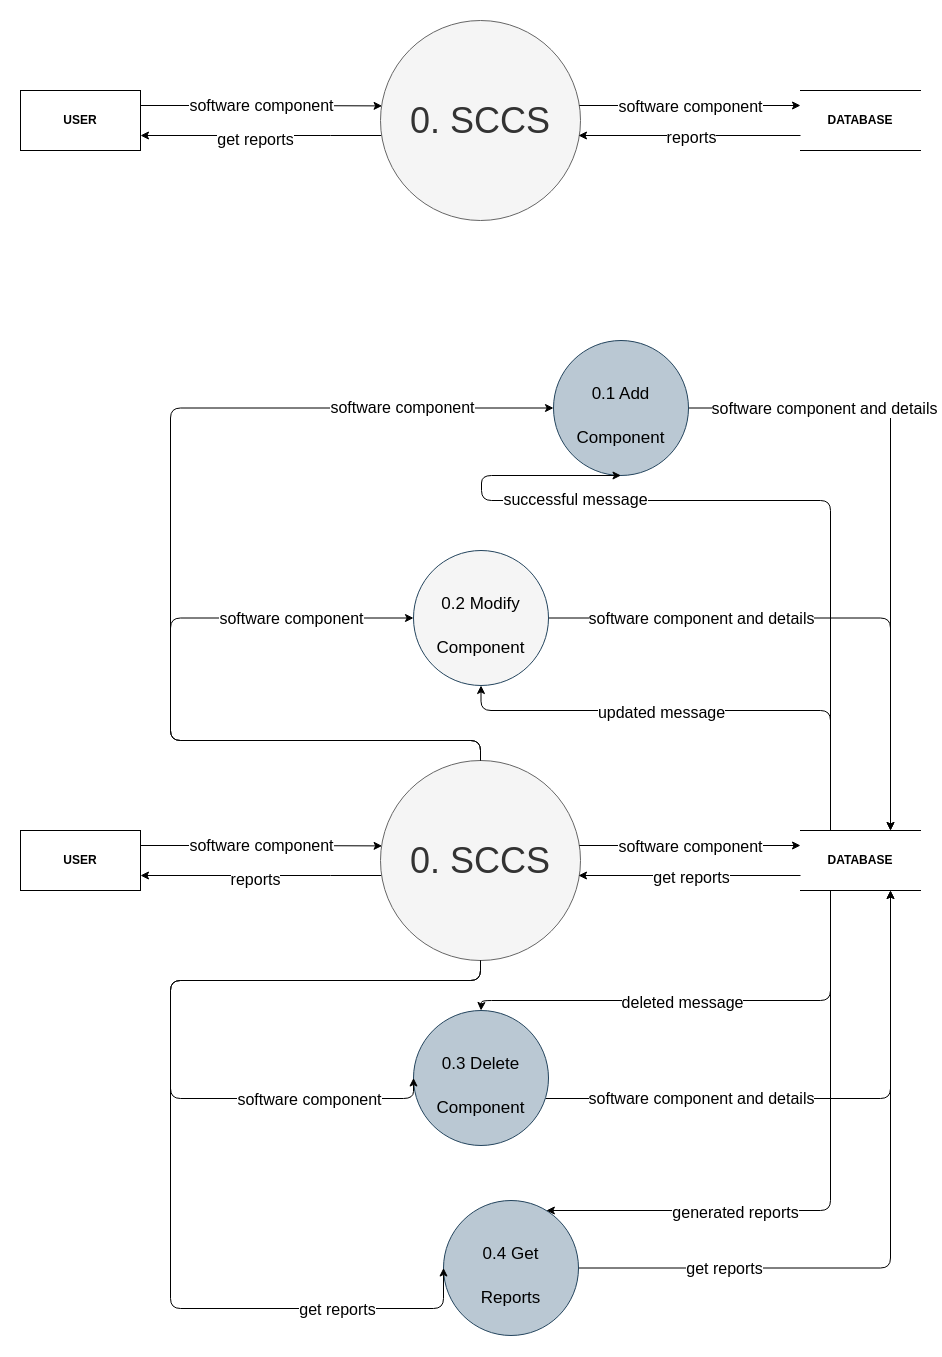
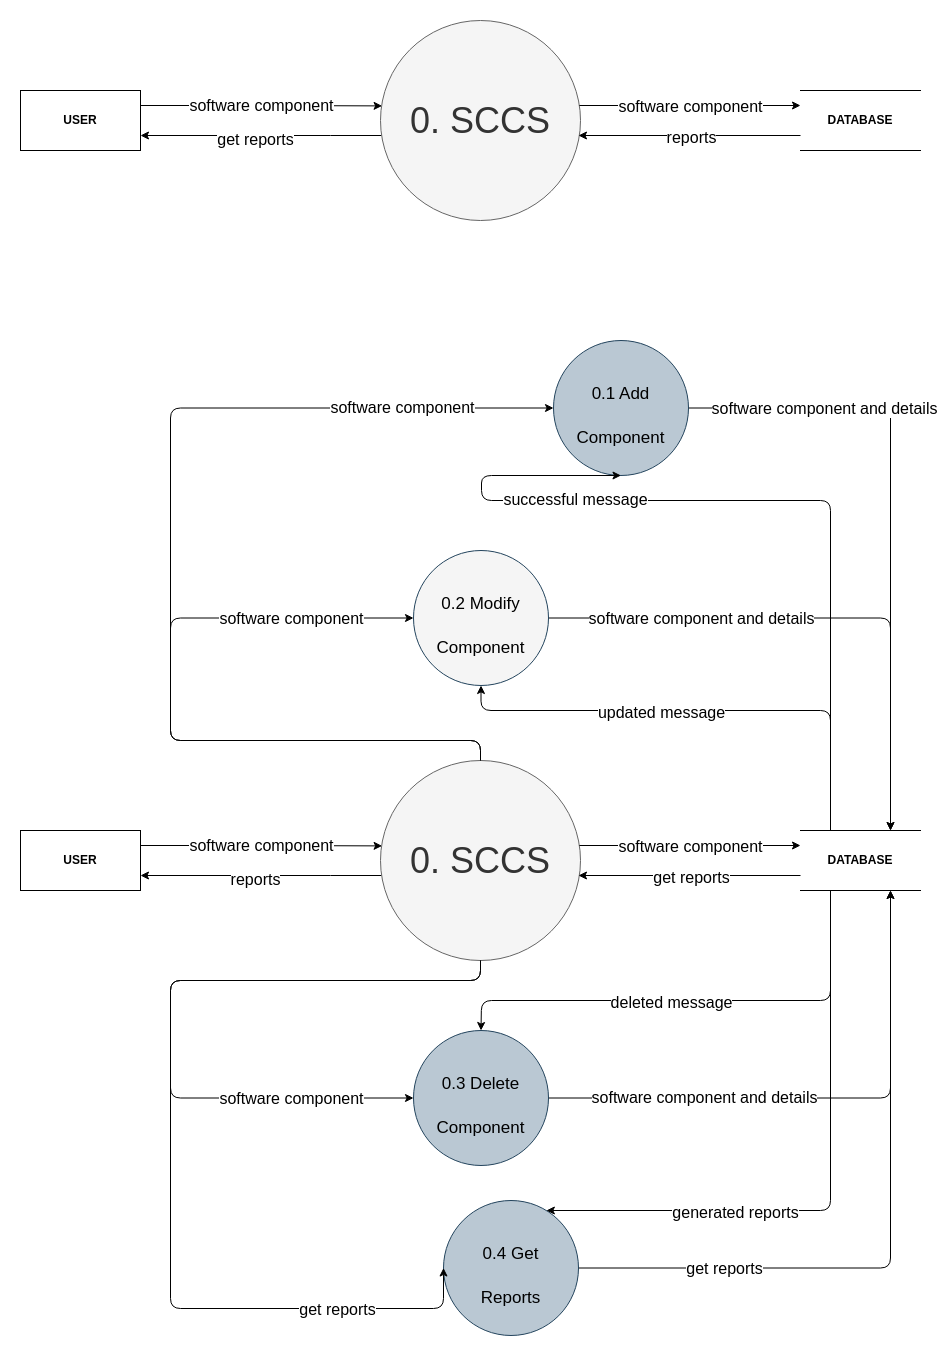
(481, 1078) -> (481, 1098)
